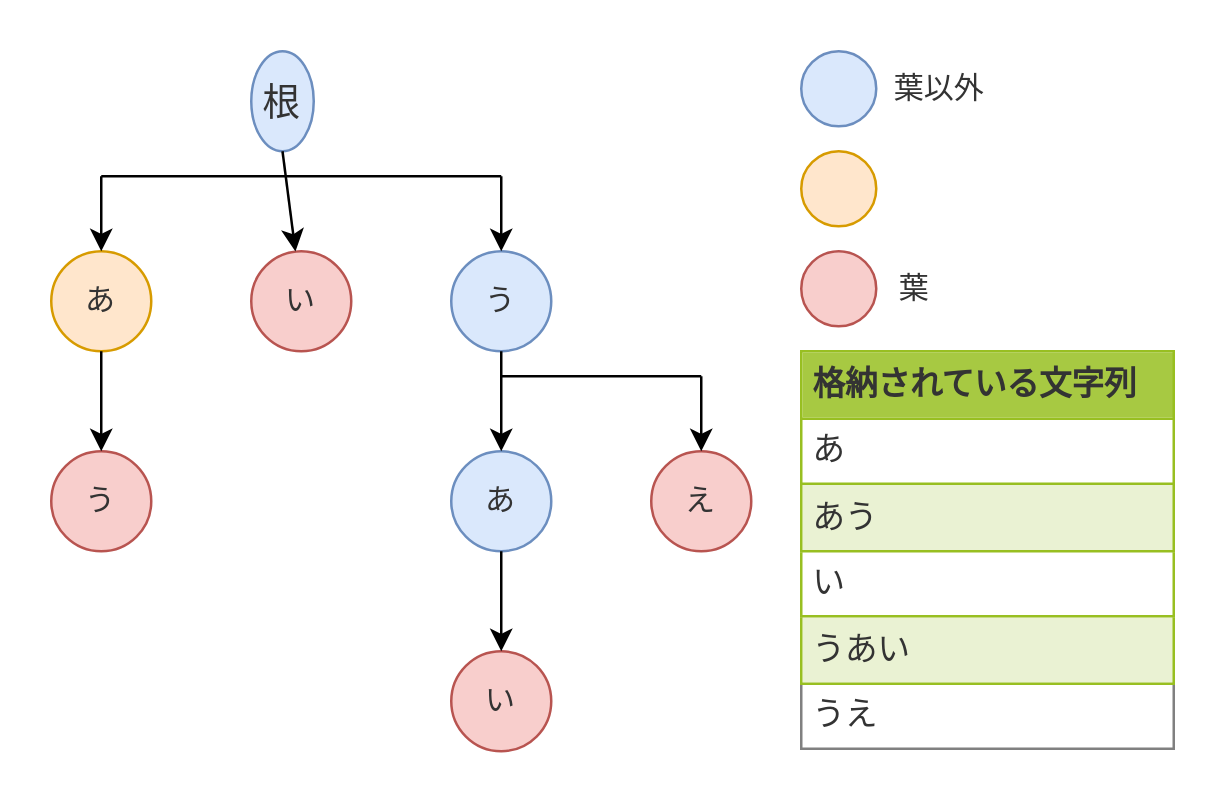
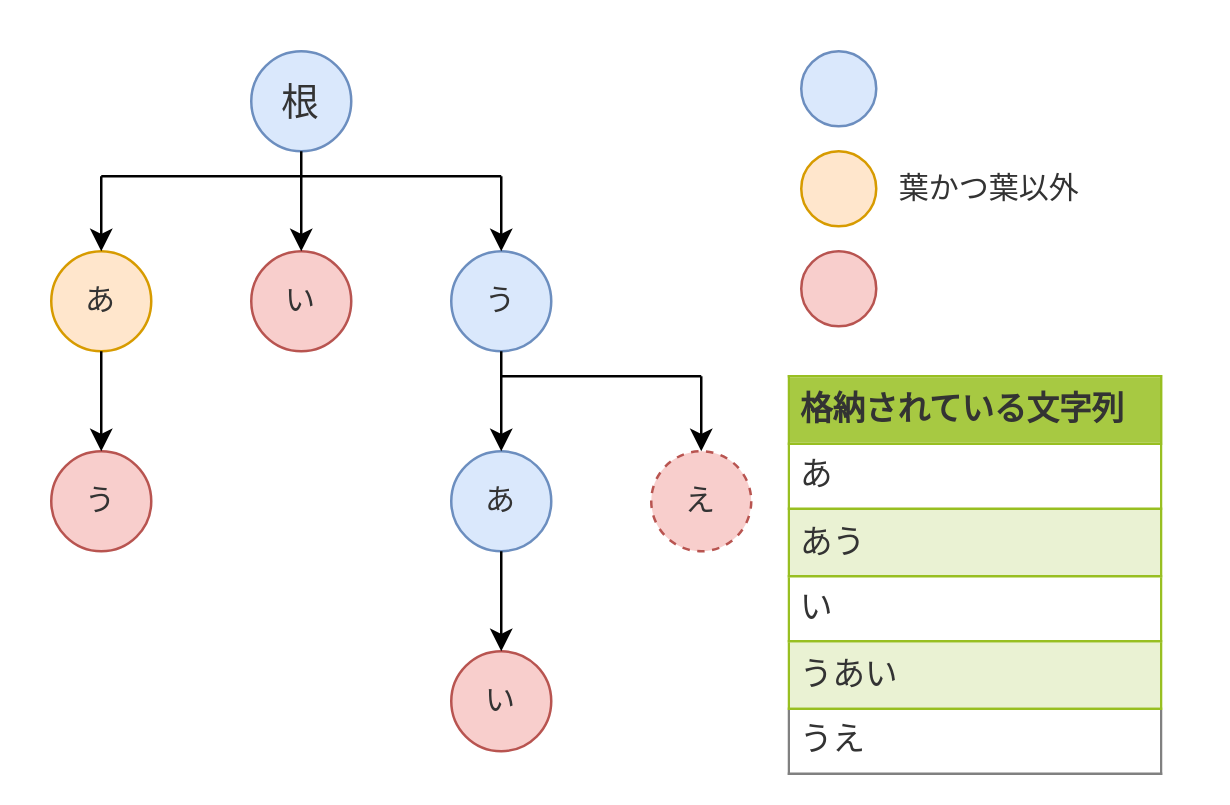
(939, 89) -> none
(283, 101) -> (301, 101)
none -> (989, 189)
(914, 289) -> none
(701, 501) -> (701, 501)
(989, 551) -> (976, 576)
